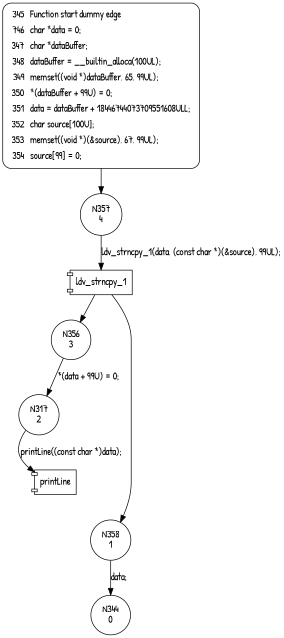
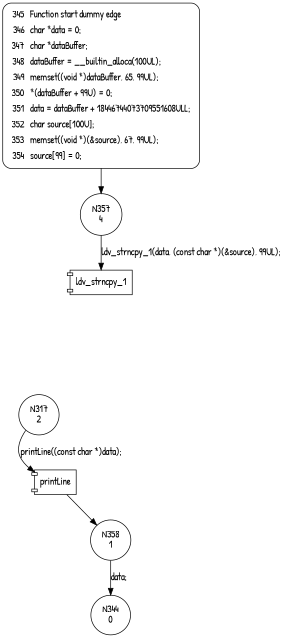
(18, 30) -> (19, 30)
(71, 340) -> none
(131, 403) -> (79, 507)
